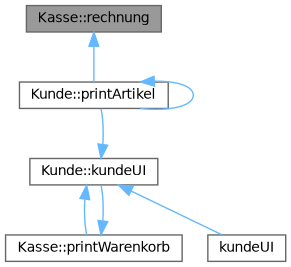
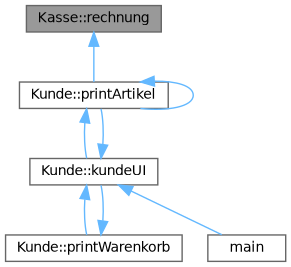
none -> (85, 141)
(94, 248) -> (94, 248)
(247, 248) -> (247, 248)
